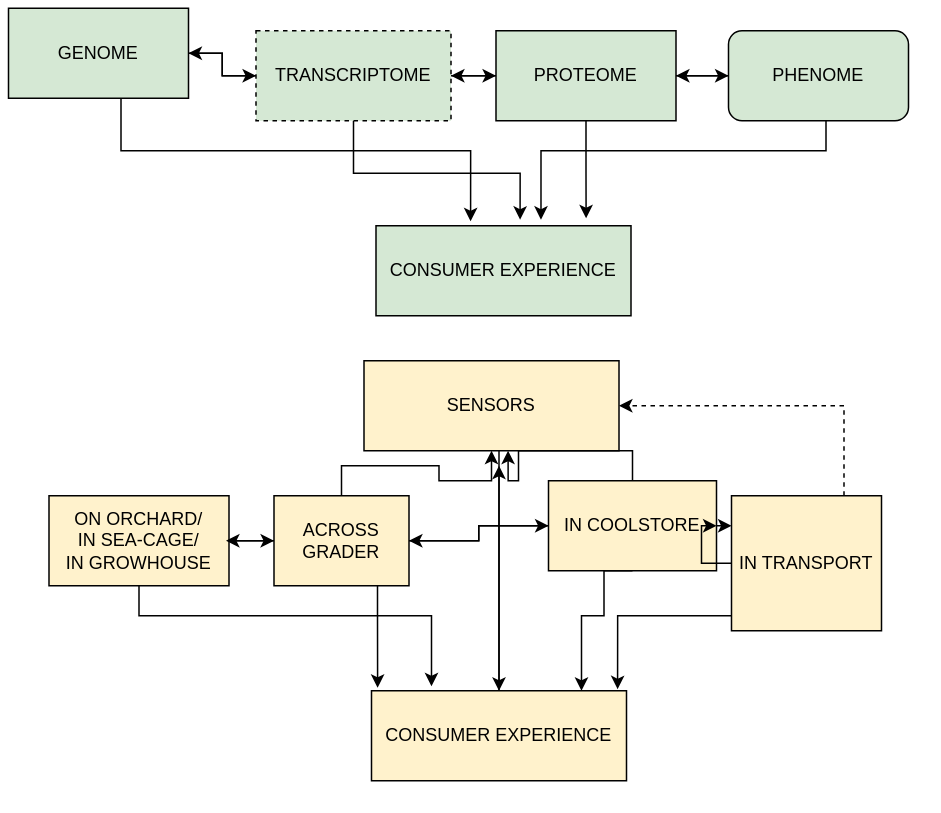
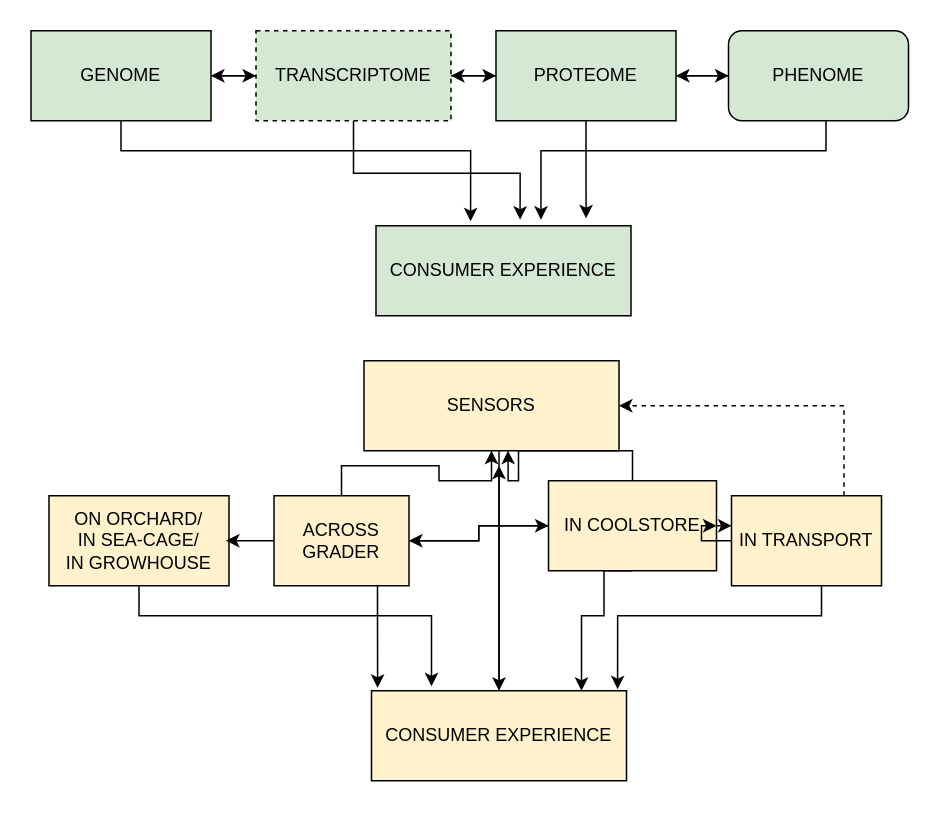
(98, 53) -> (121, 76)
(234, 541) -> none
(806, 563) -> (806, 541)
